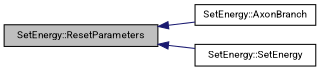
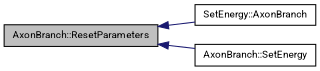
(81, 36) -> (81, 36)
(255, 55) -> (255, 55)
